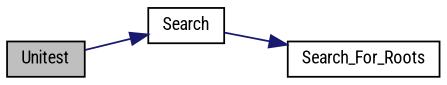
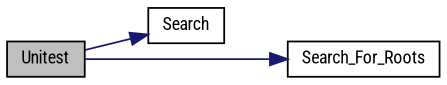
(247, 37) -> (177, 59)
